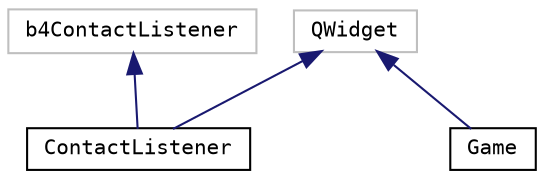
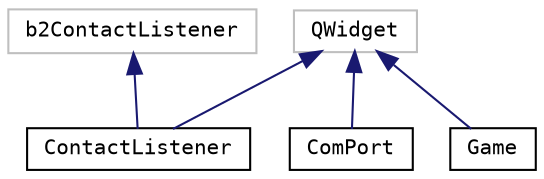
(132, 31) -> (132, 31)
none -> (351, 149)
